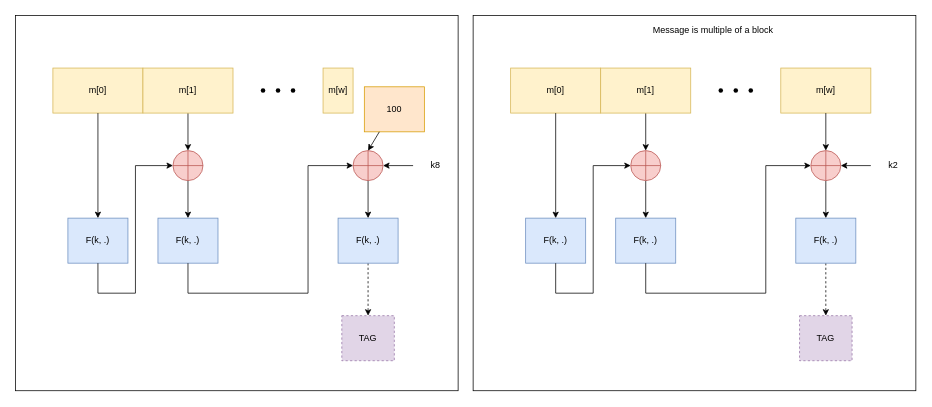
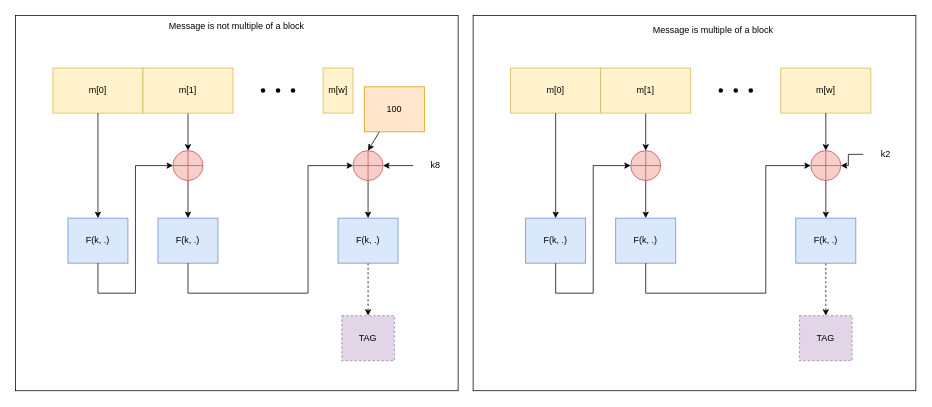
none -> (237, 27)
(893, 165) -> (885, 154)
